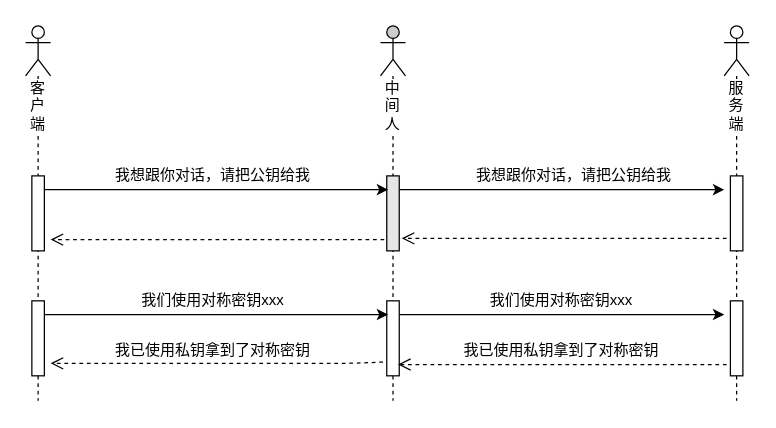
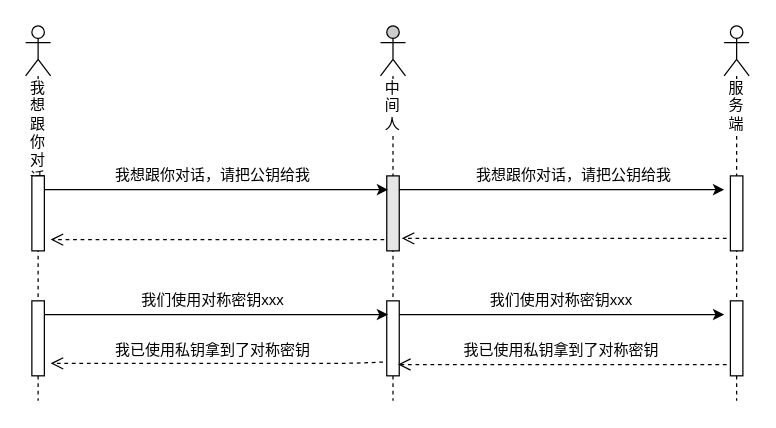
(38, 97) -> (38, 115)
